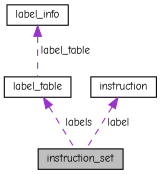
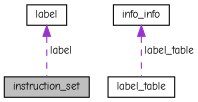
(38, 15) -> (141, 15)
(124, 87) -> (47, 15)
(62, 128) -> none
